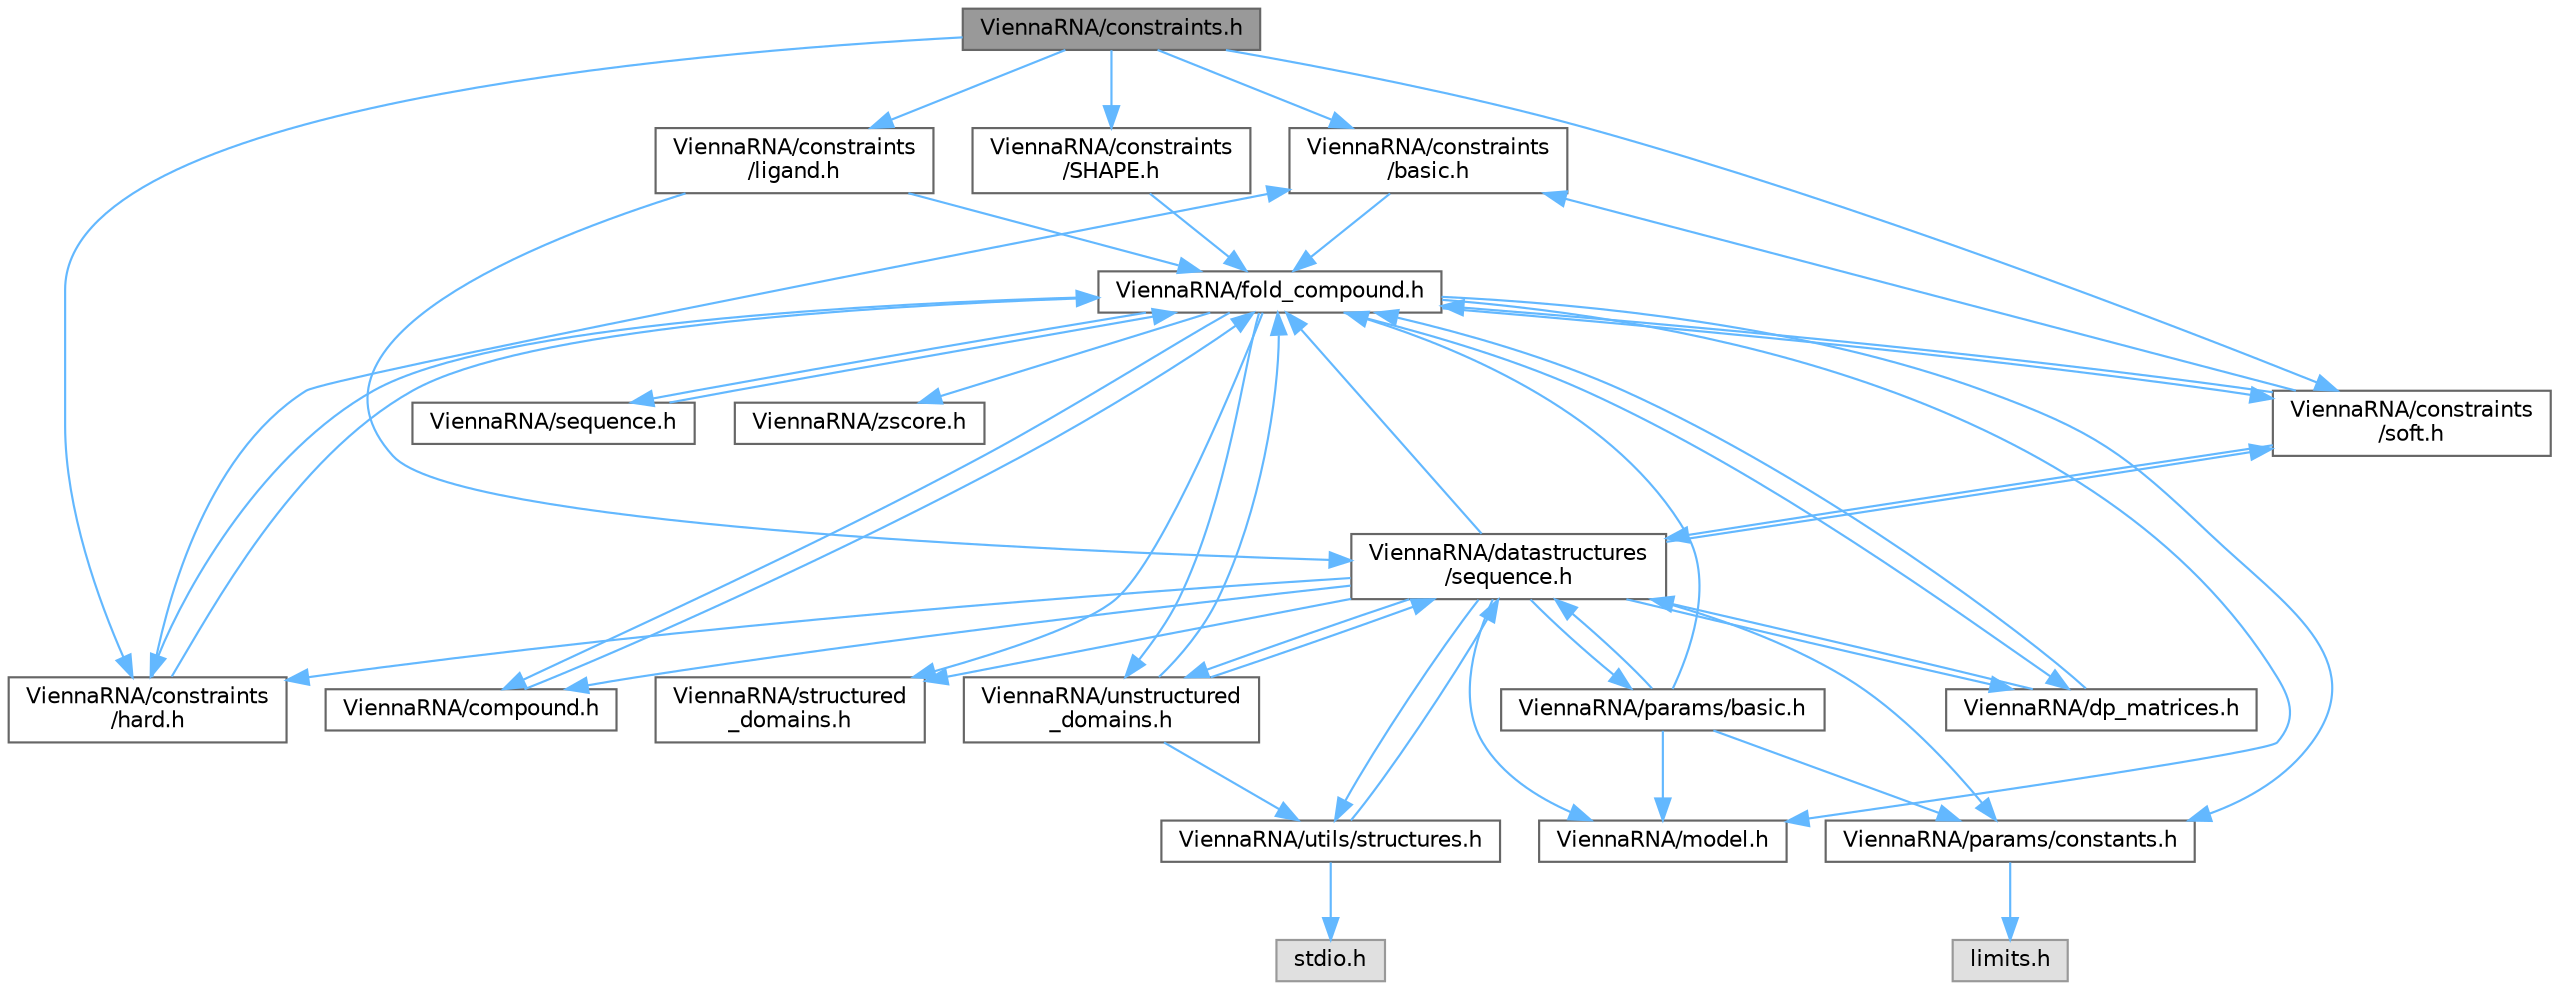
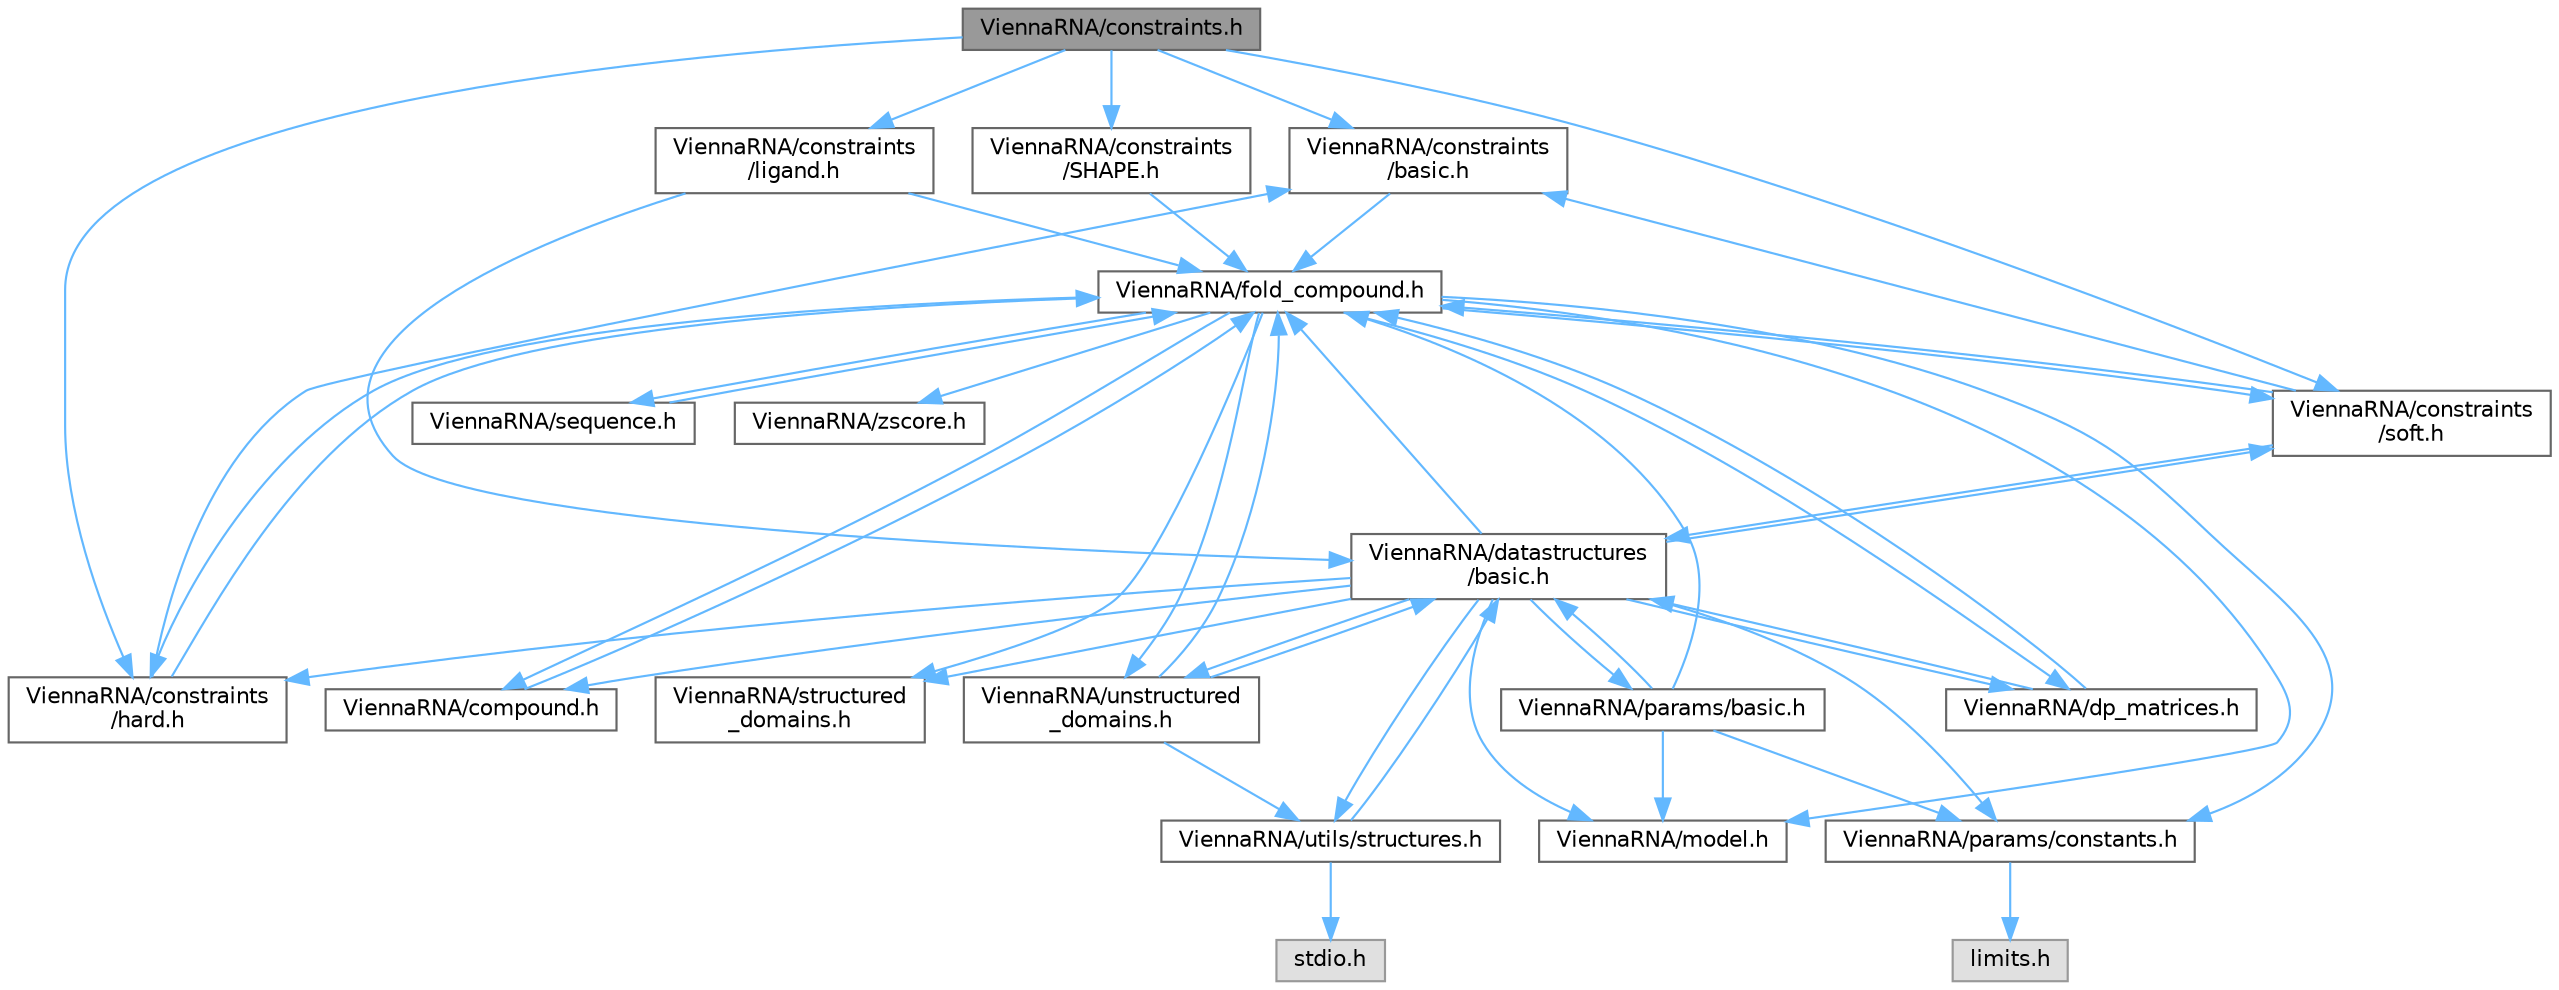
(1509, 567) -> (1509, 567)
